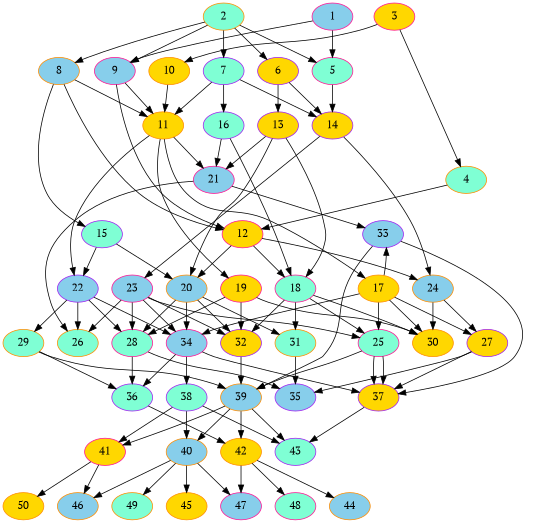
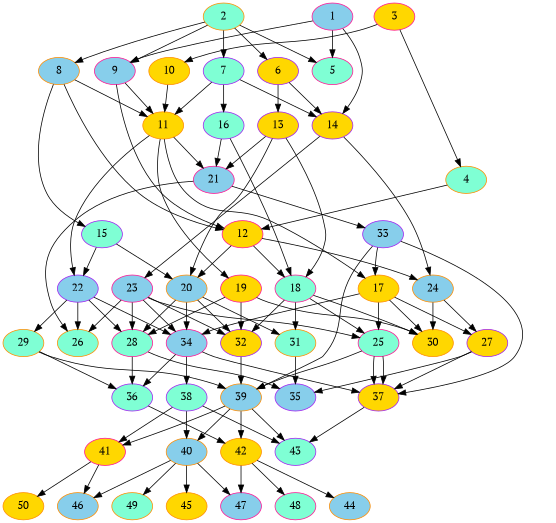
(332, 95) -> (362, 67)
(386, 263) -> (376, 257)
